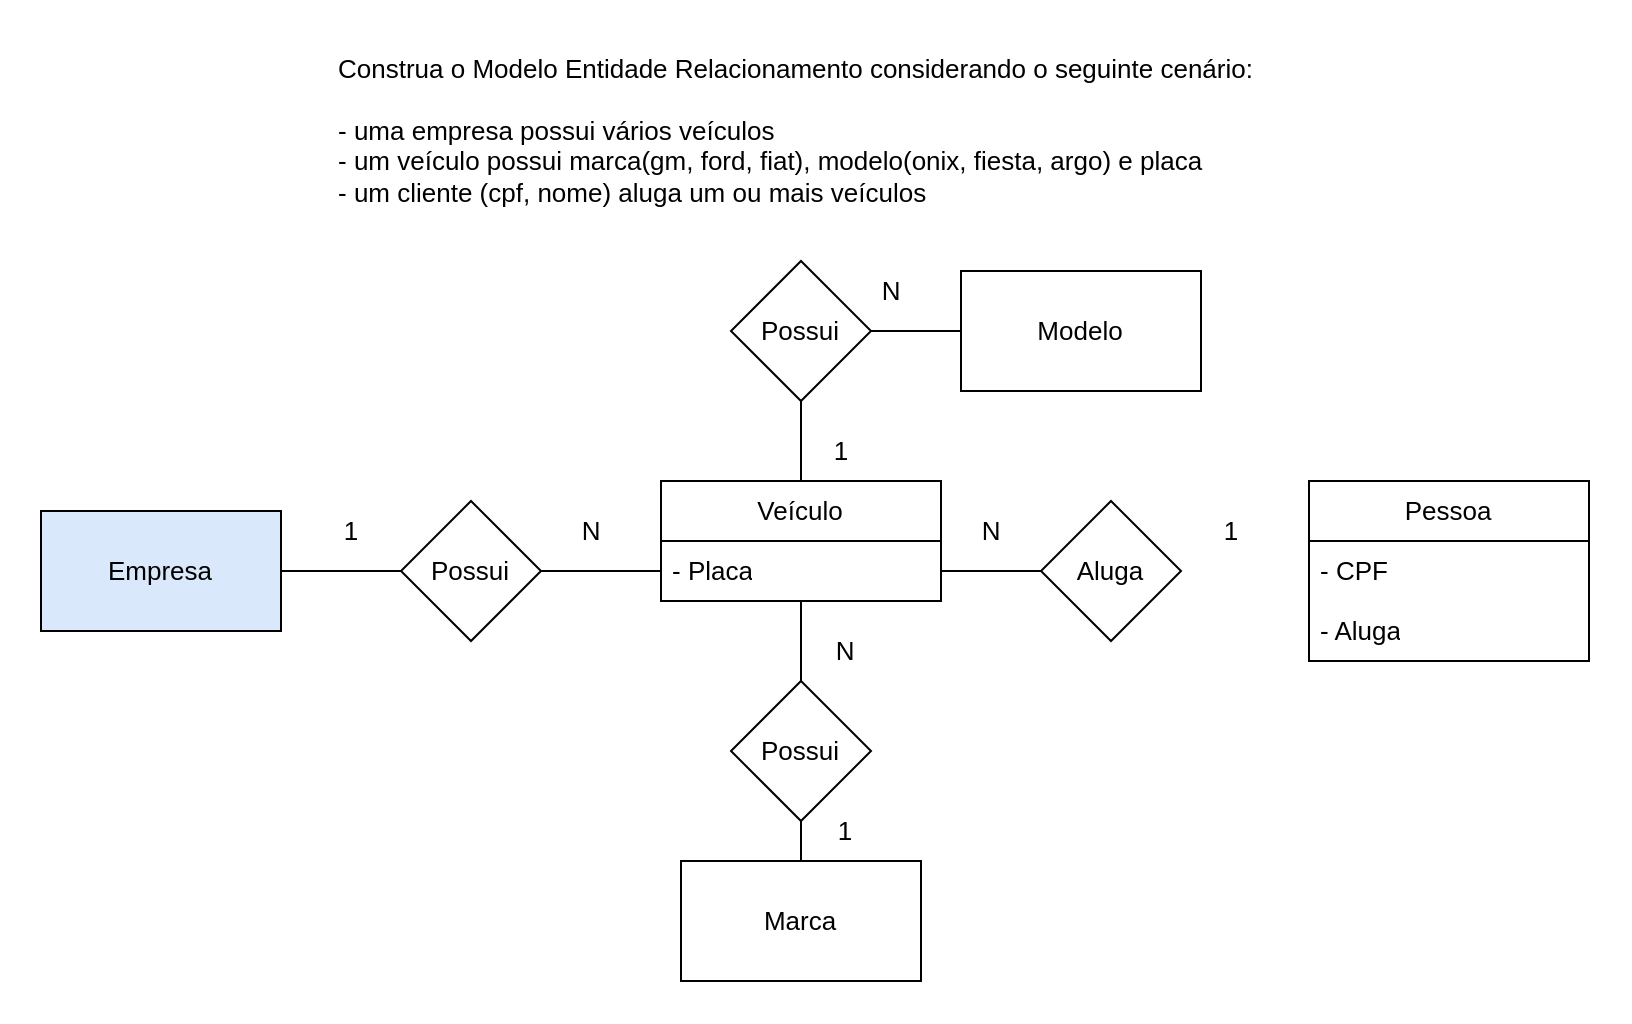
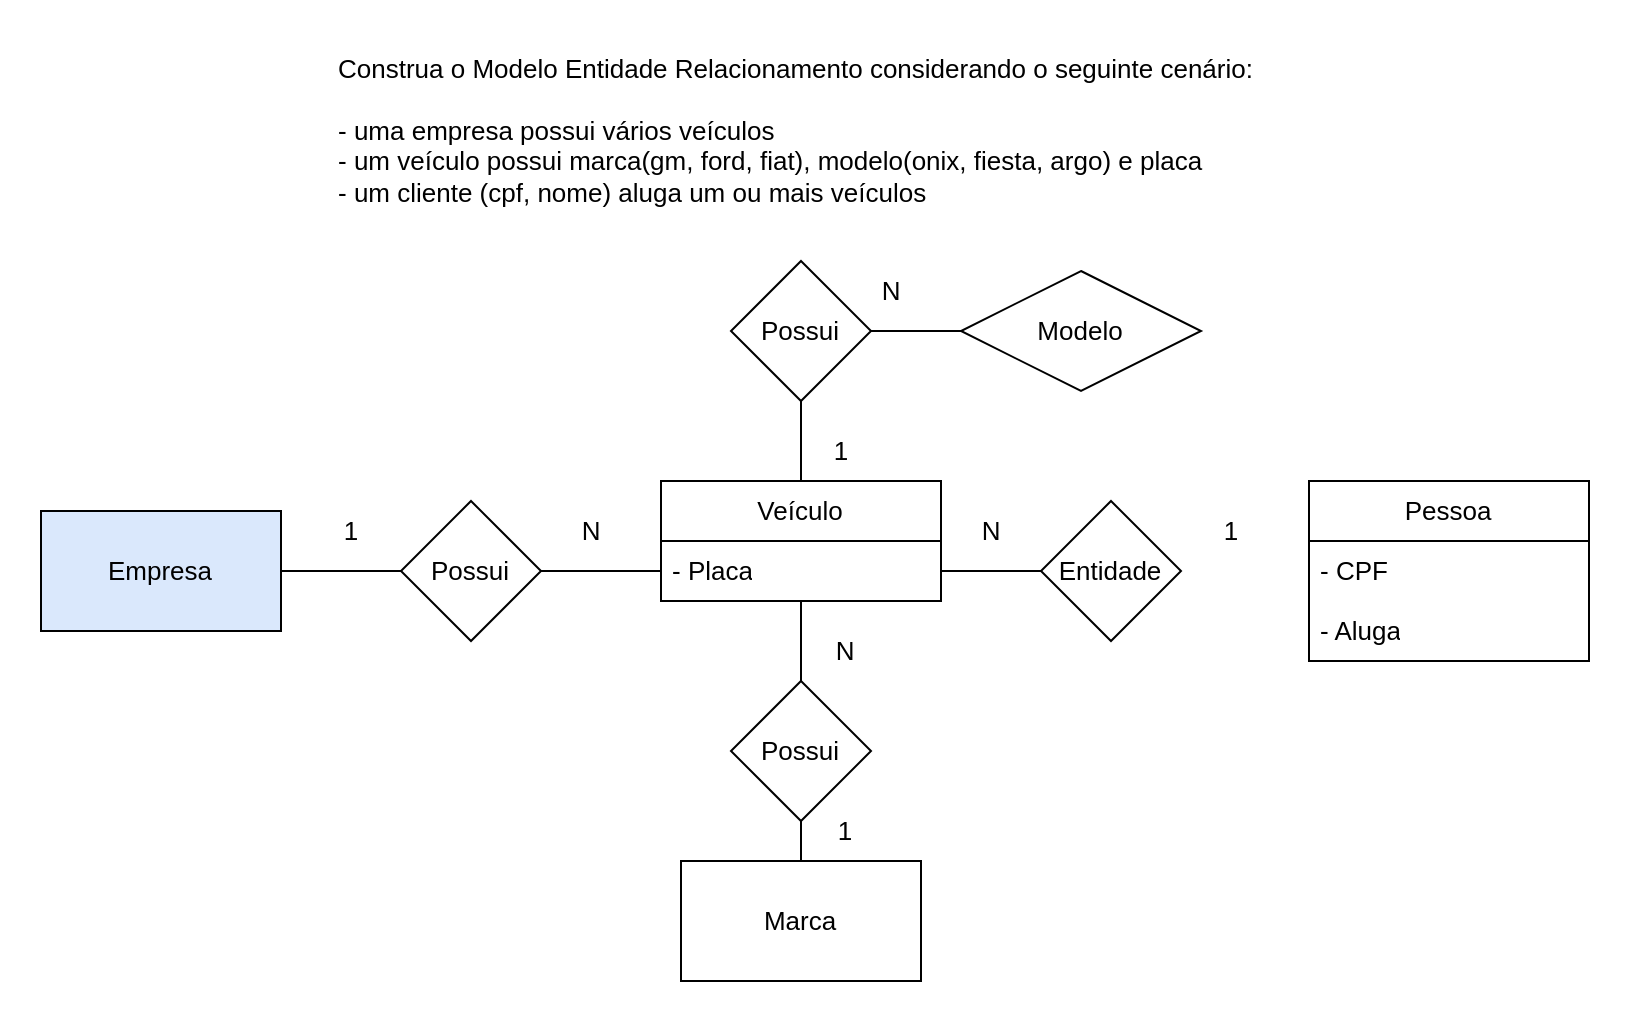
(1081, 331) -> (1081, 331)
(1111, 571) -> (1111, 571)
